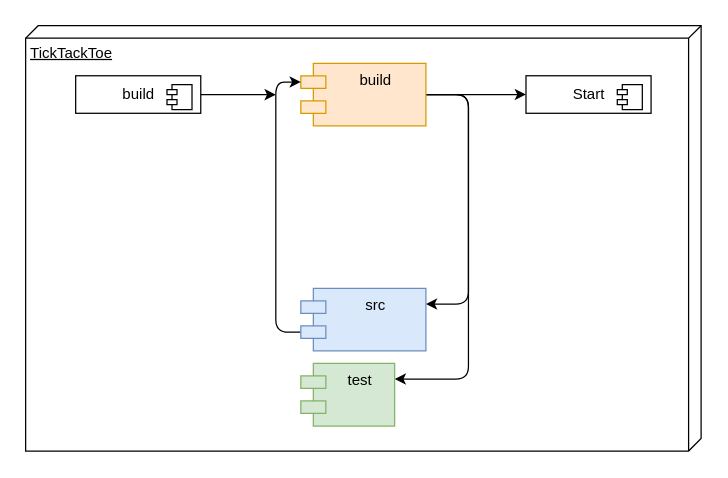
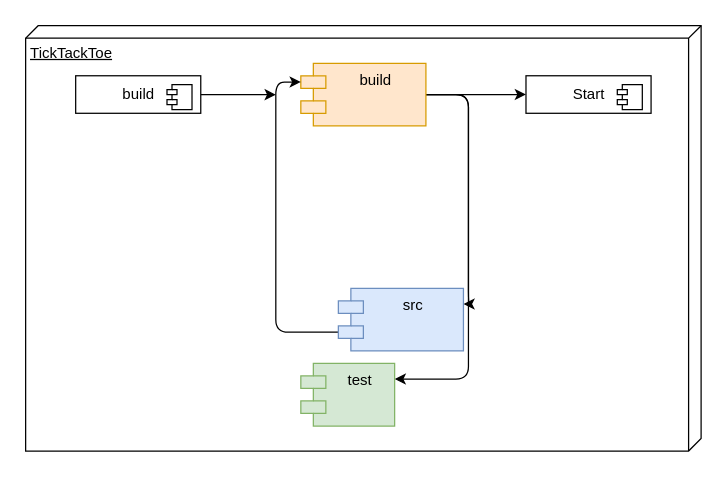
(363, 319) -> (401, 319)
